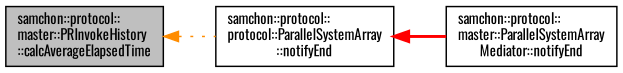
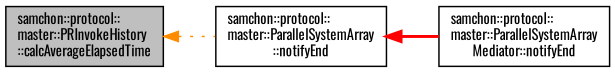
(305, 36) -> (301, 36)
